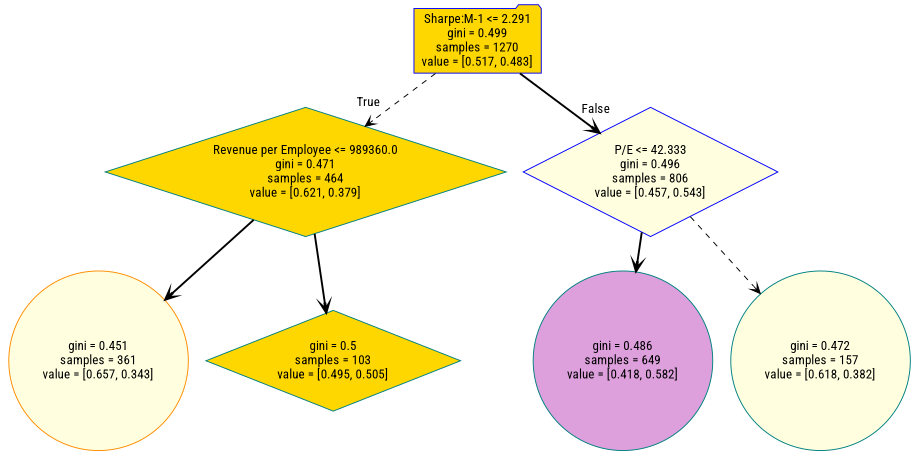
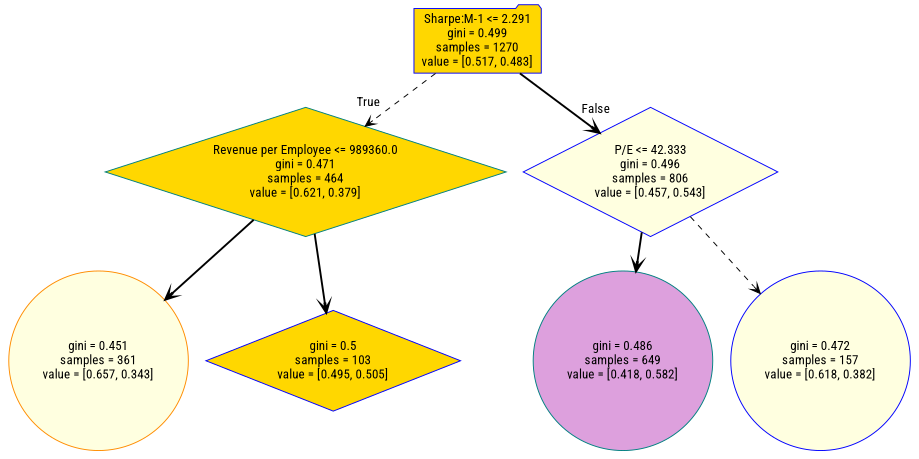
(333, 361) -> (333, 361)
(821, 361) -> (821, 361)
